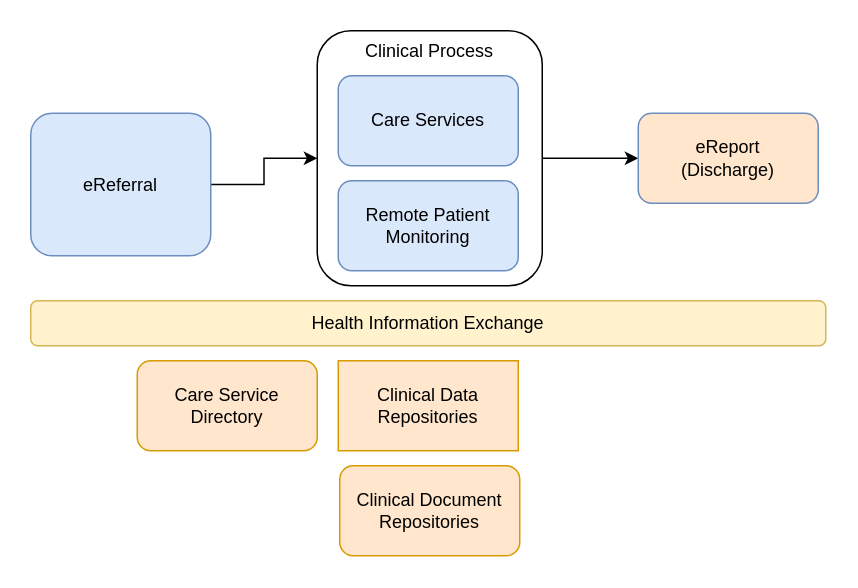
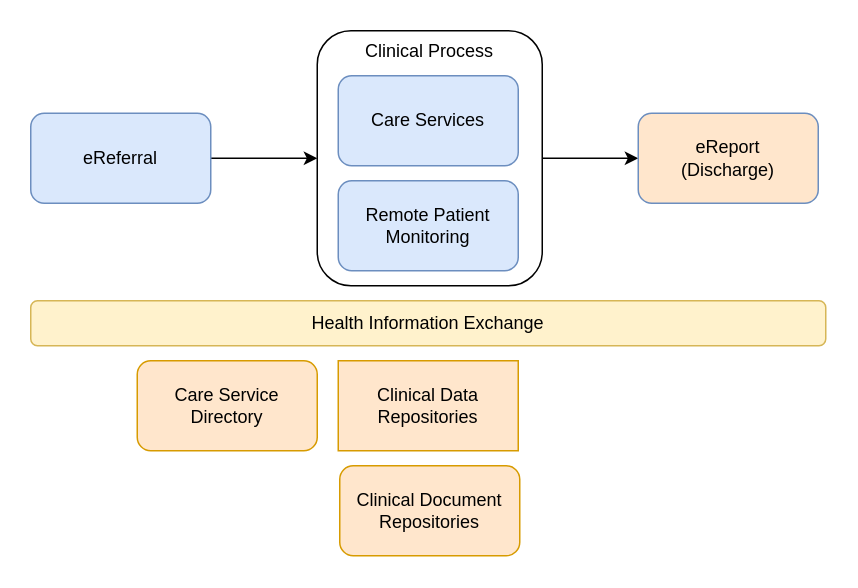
(121, 185) -> (121, 158)
